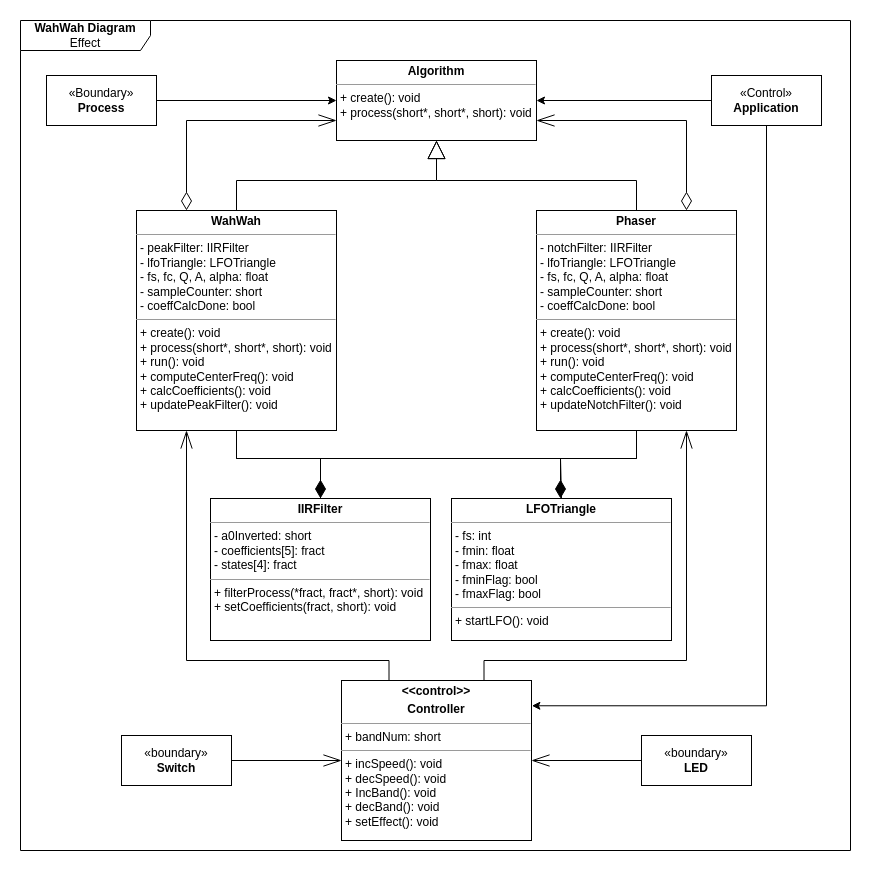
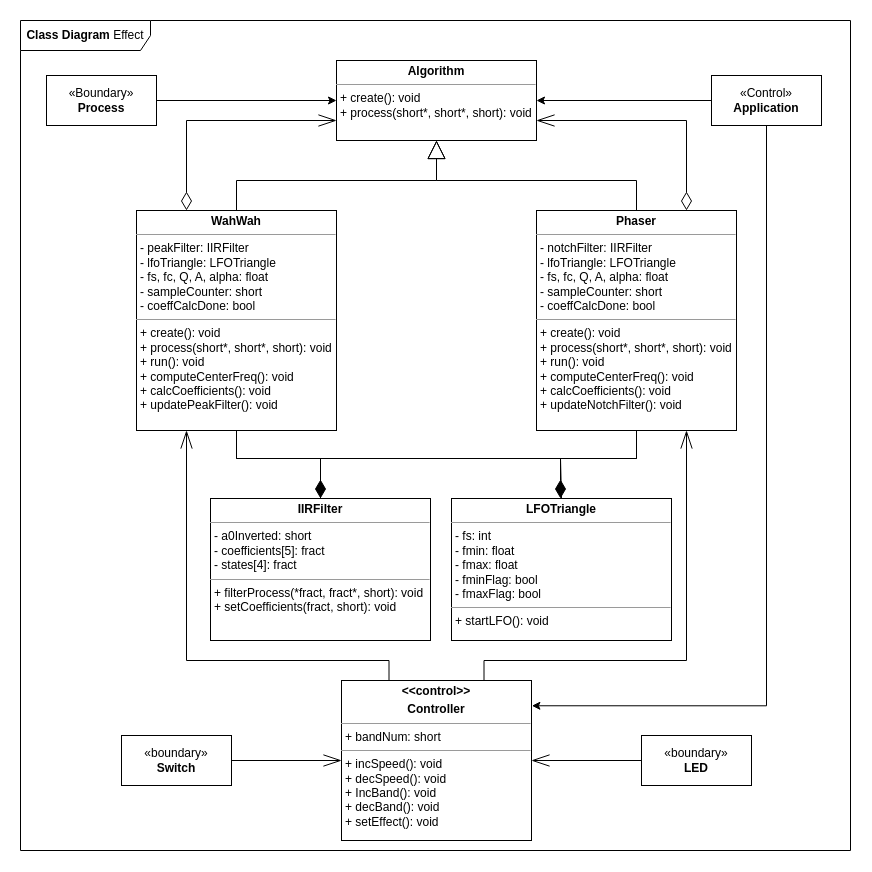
(86, 36) -> (86, 36)
